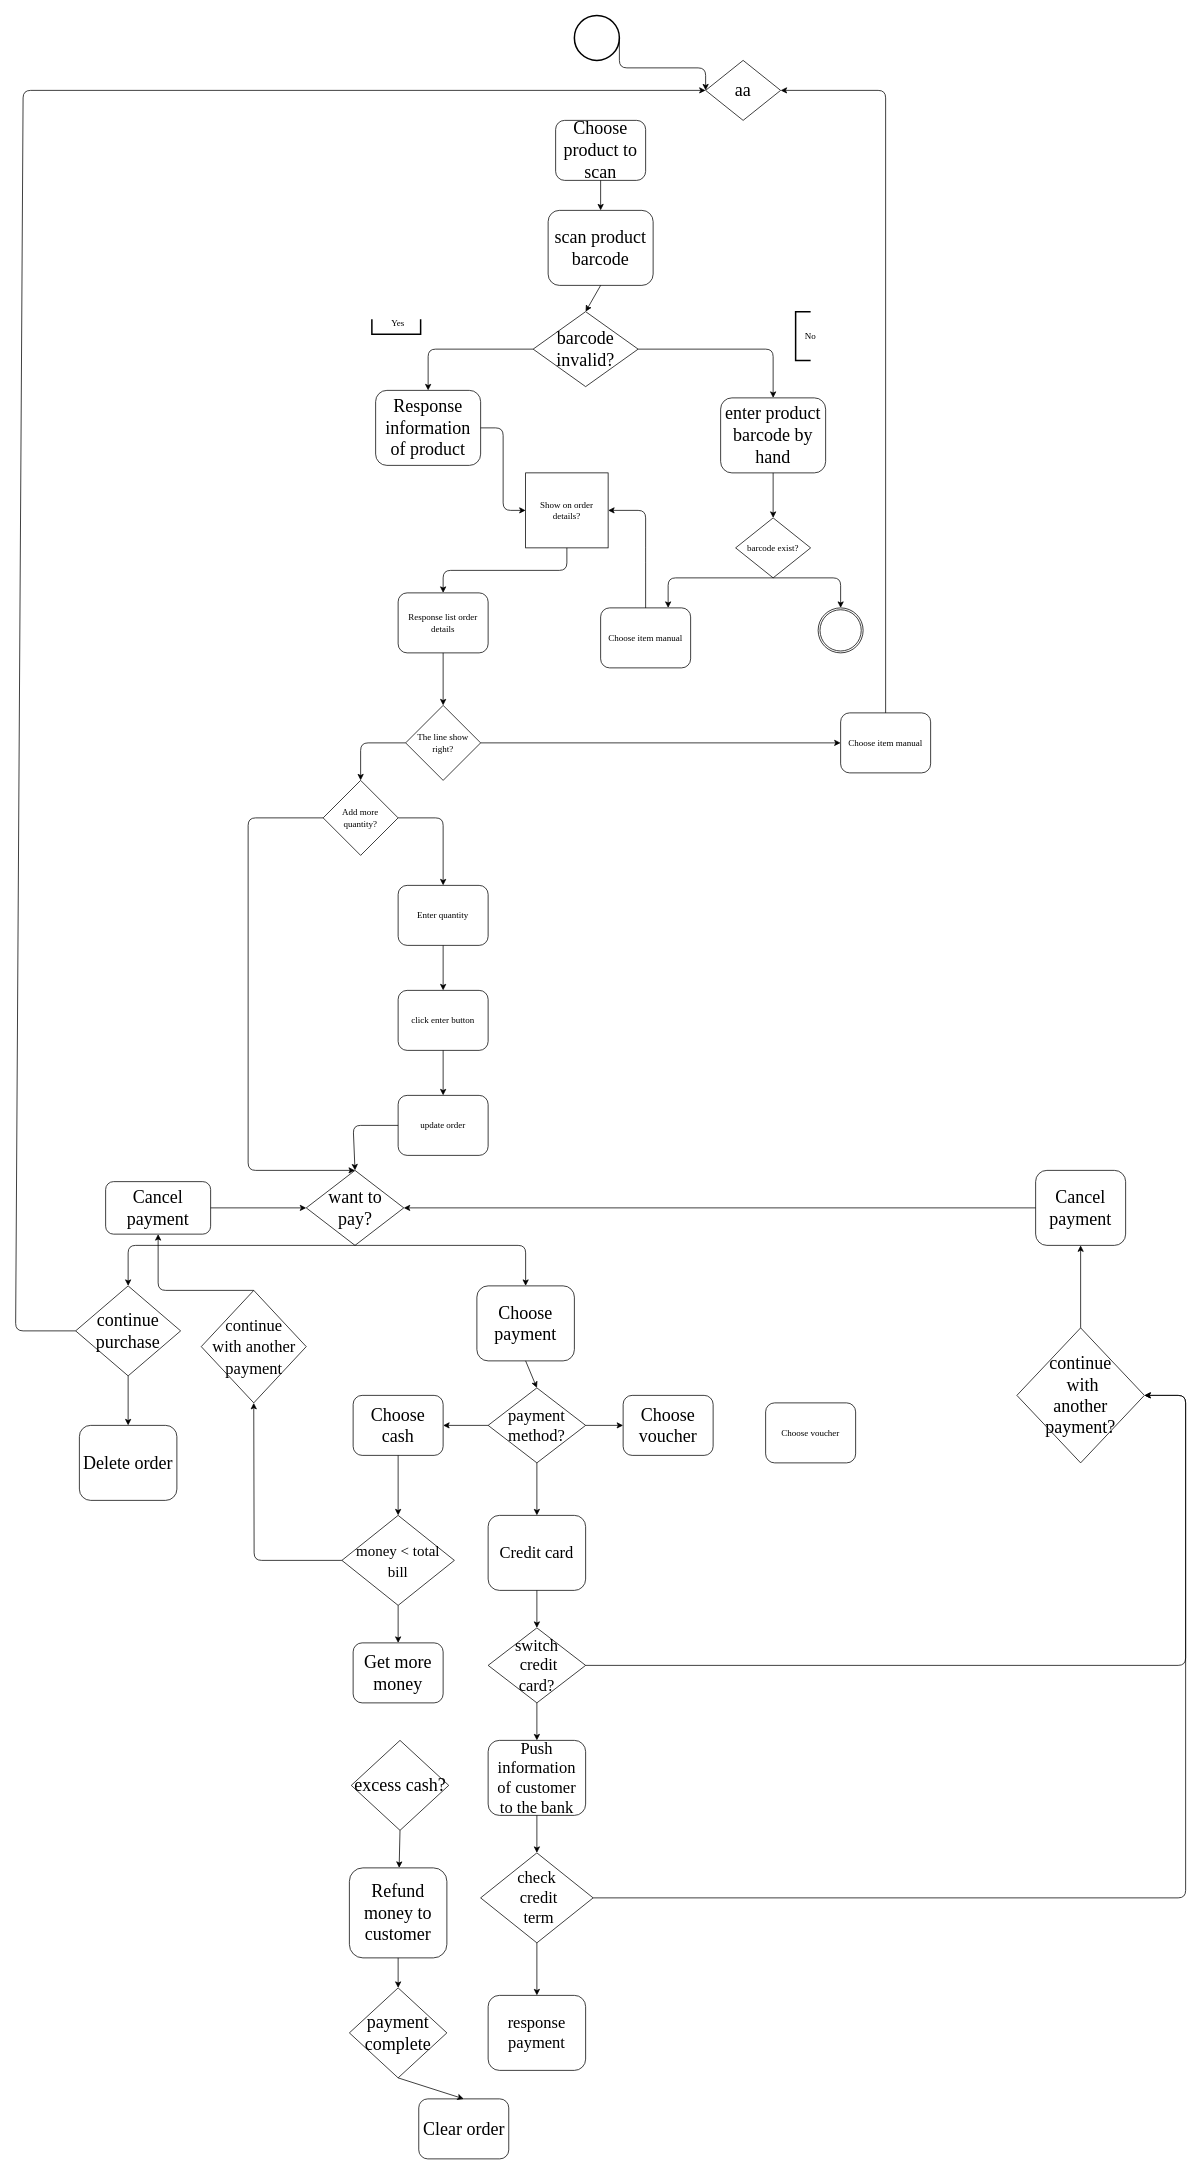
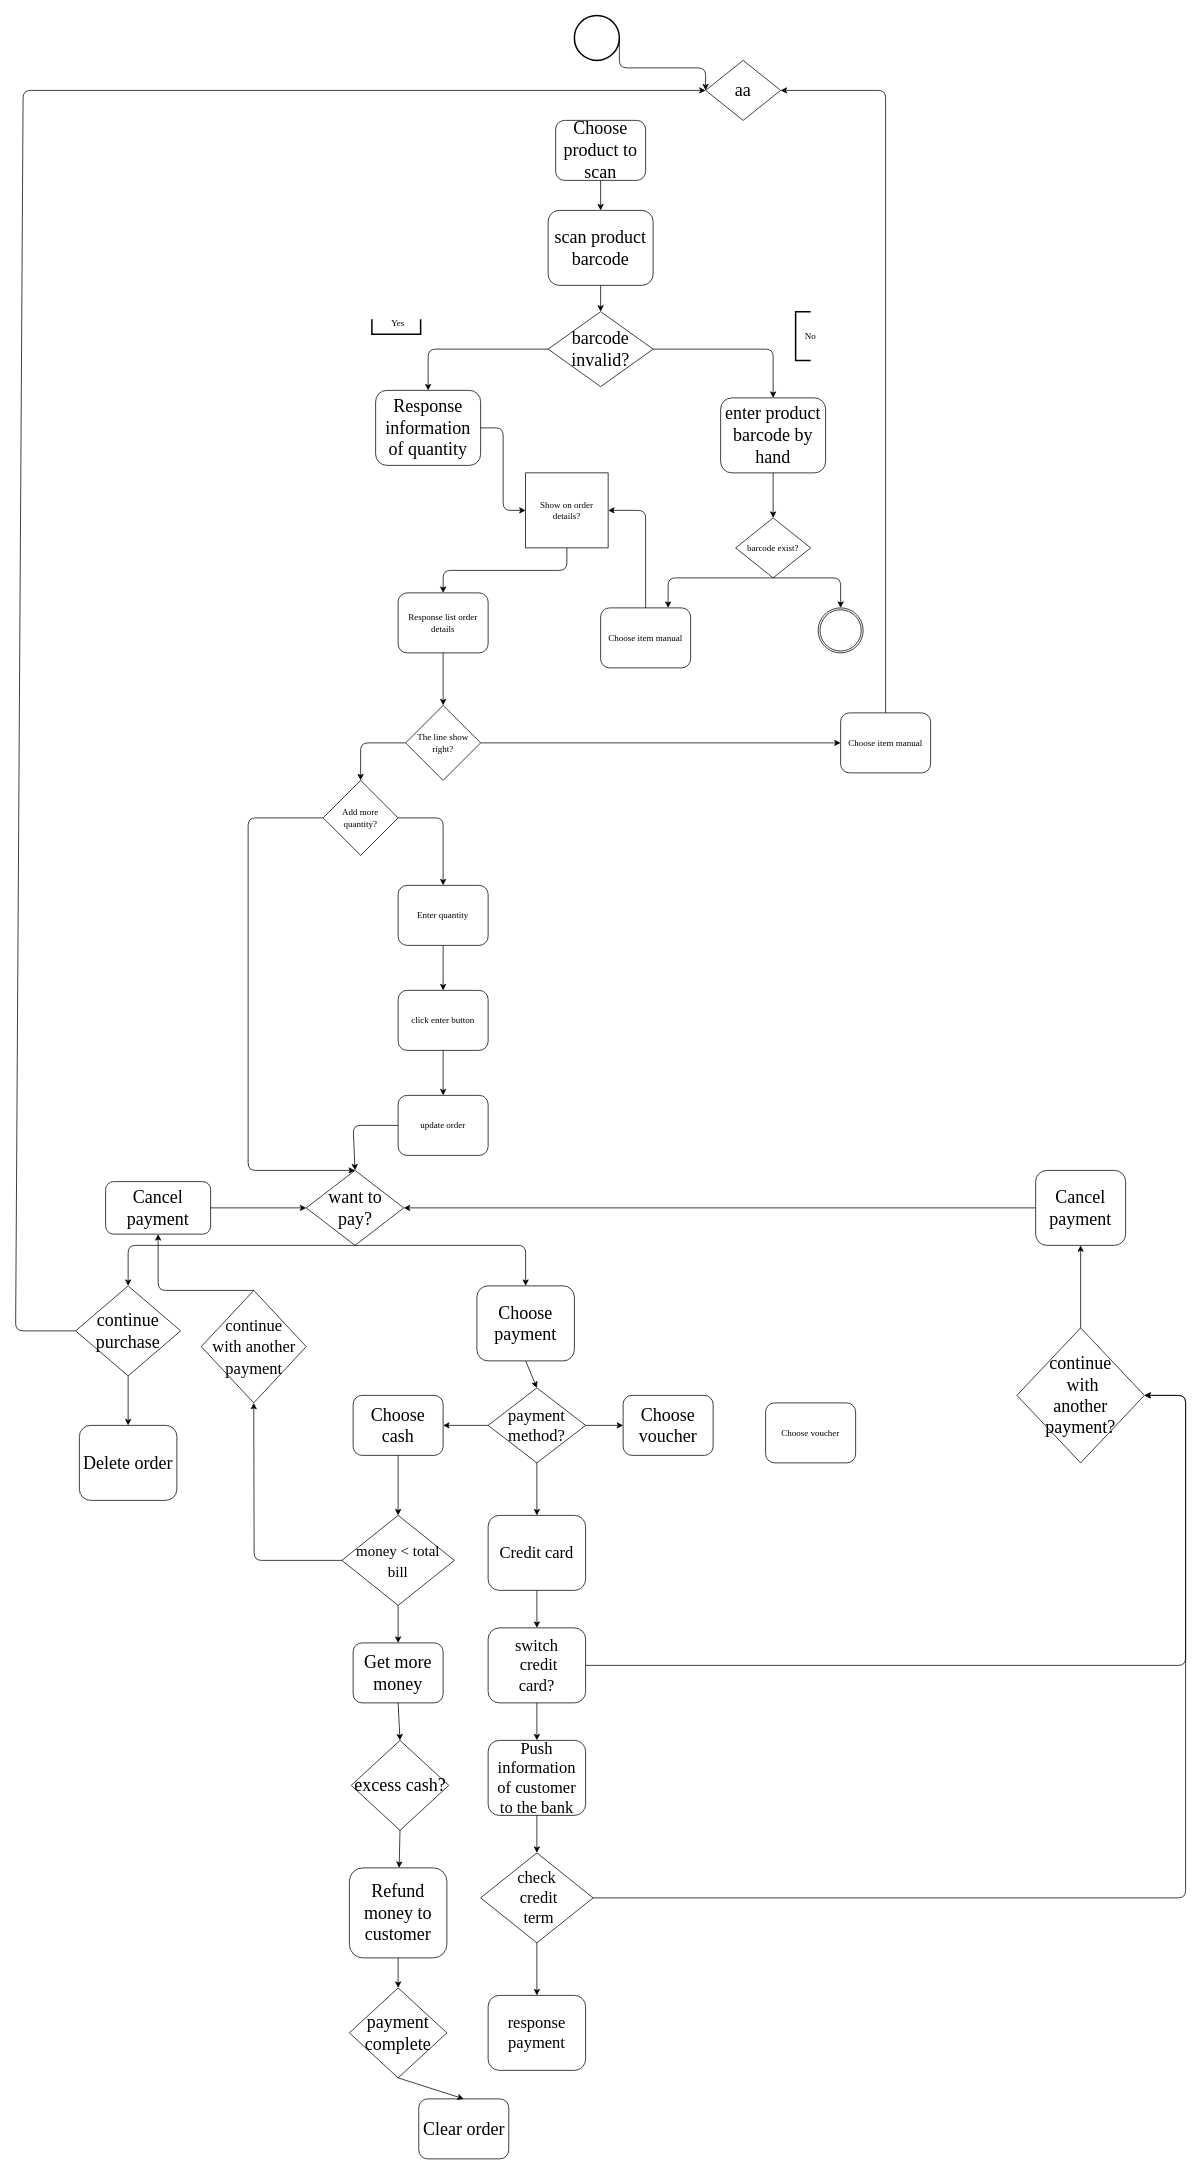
(585, 349) -> (600, 349)
(428, 428) -> (428, 428)
(537, 1665) -> (537, 1665)
none -> (399, 1718)
